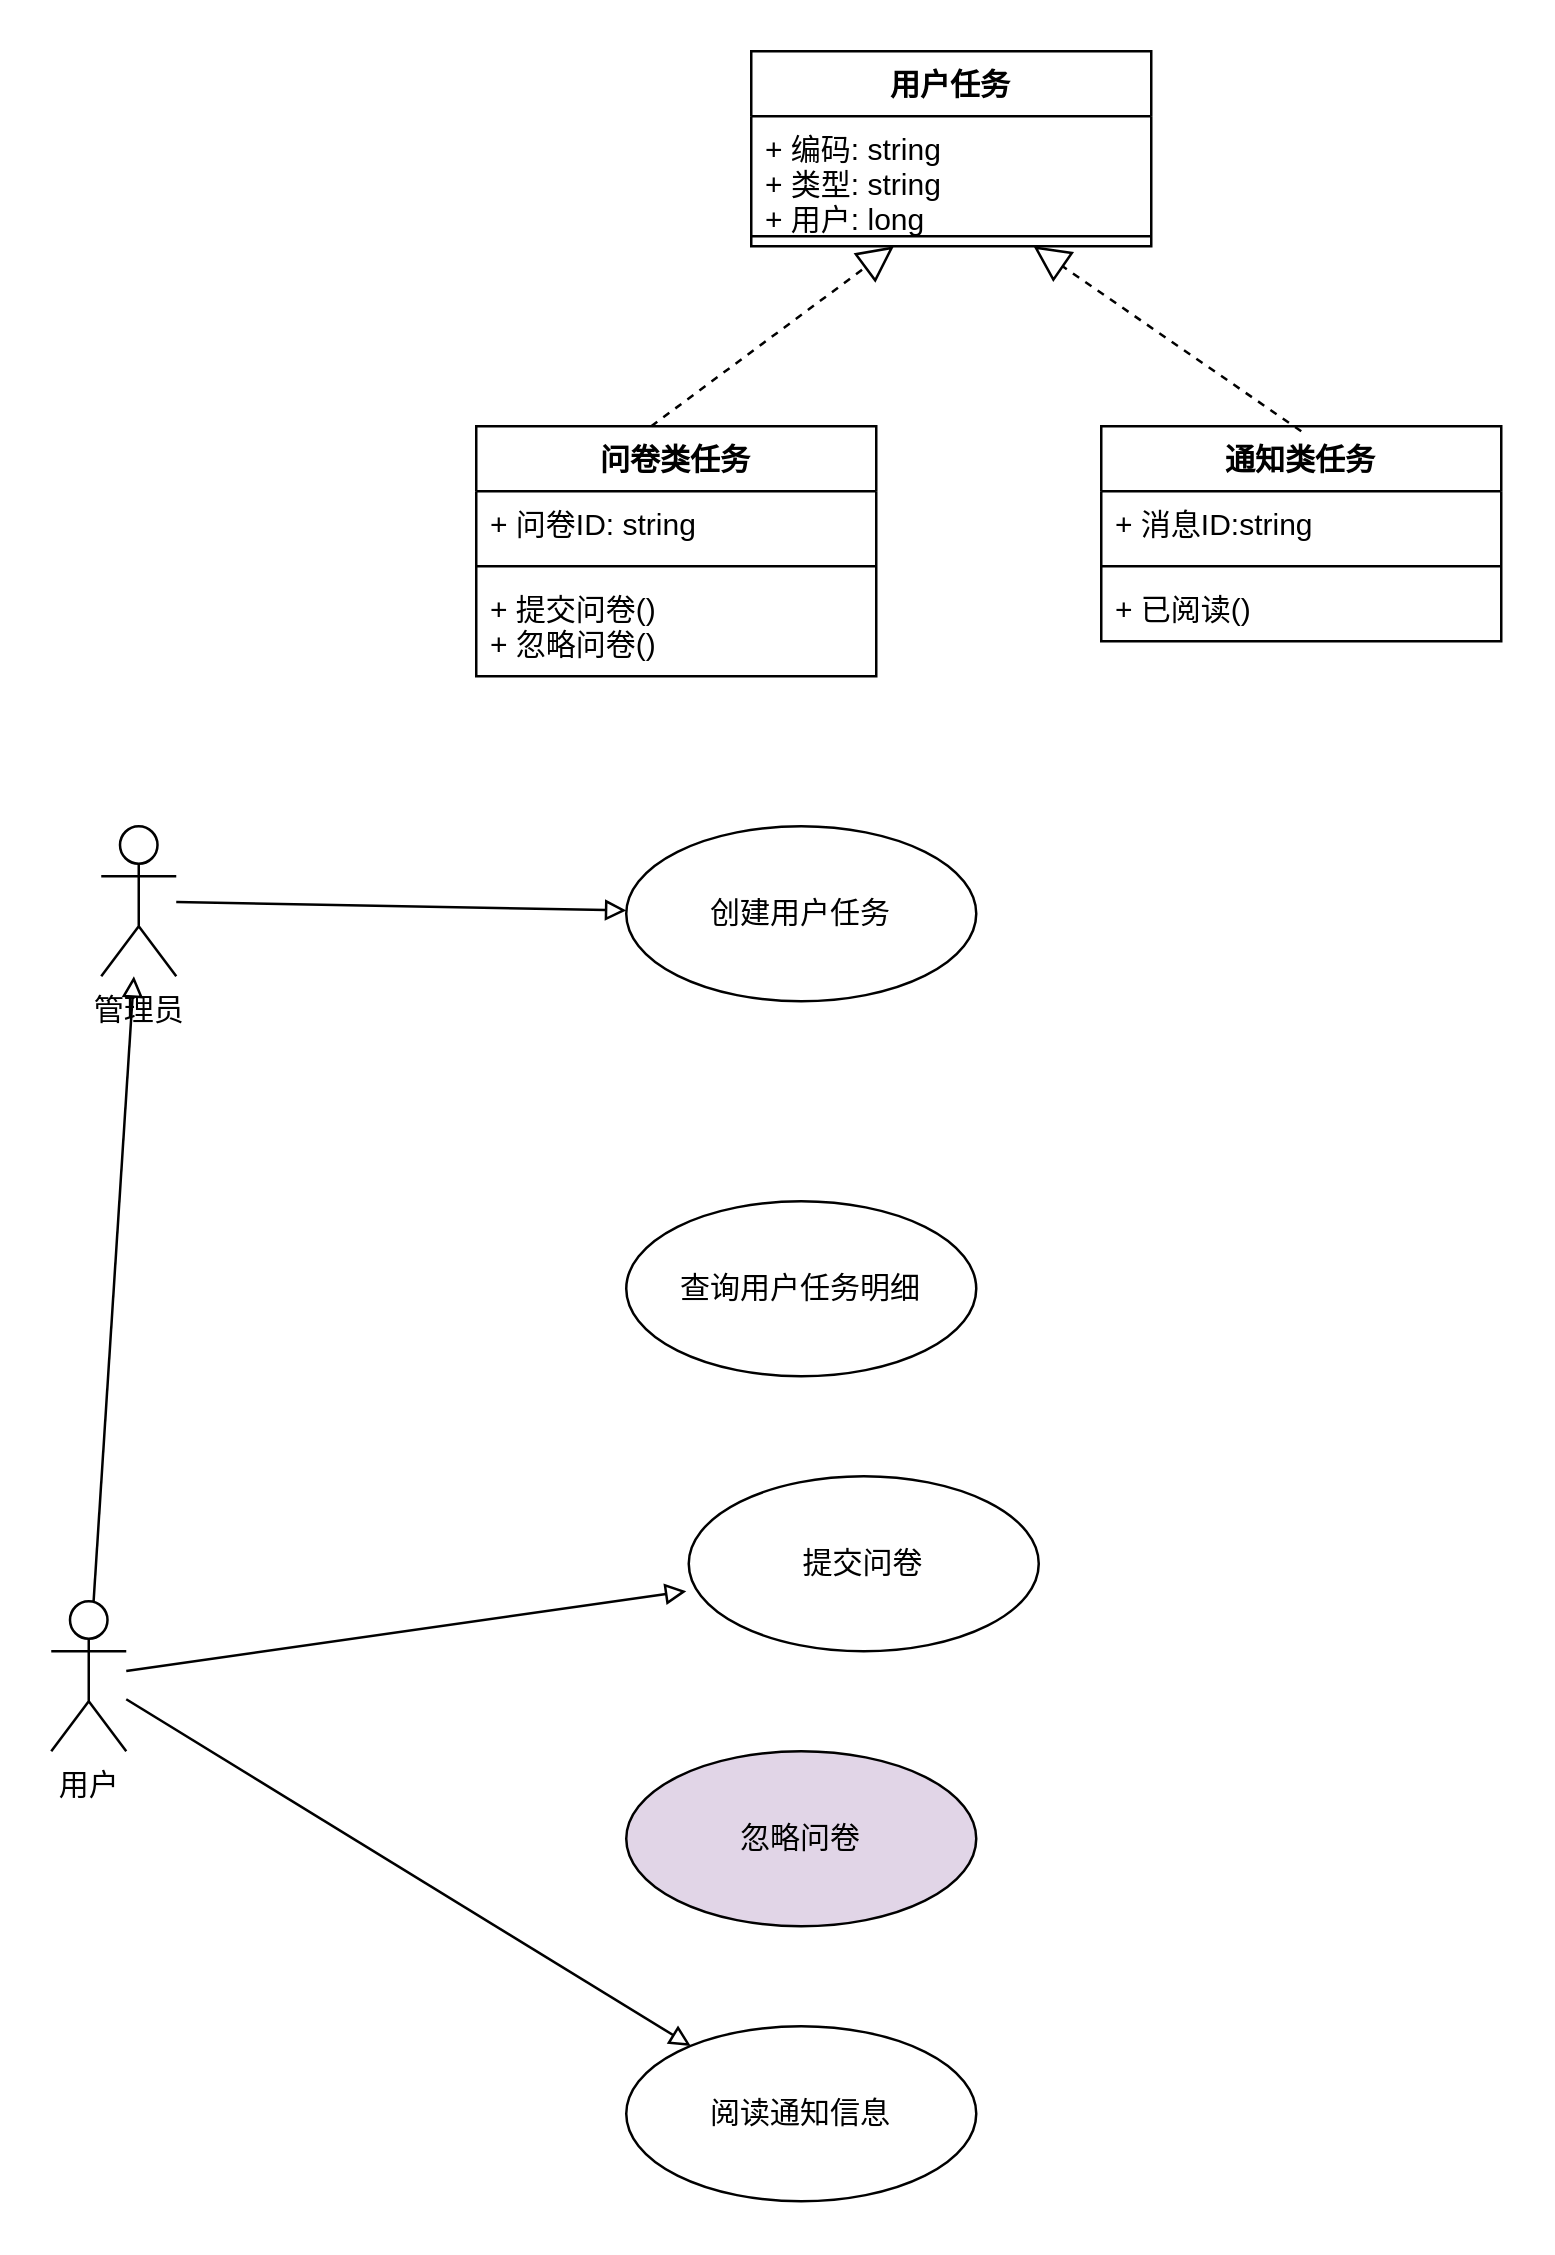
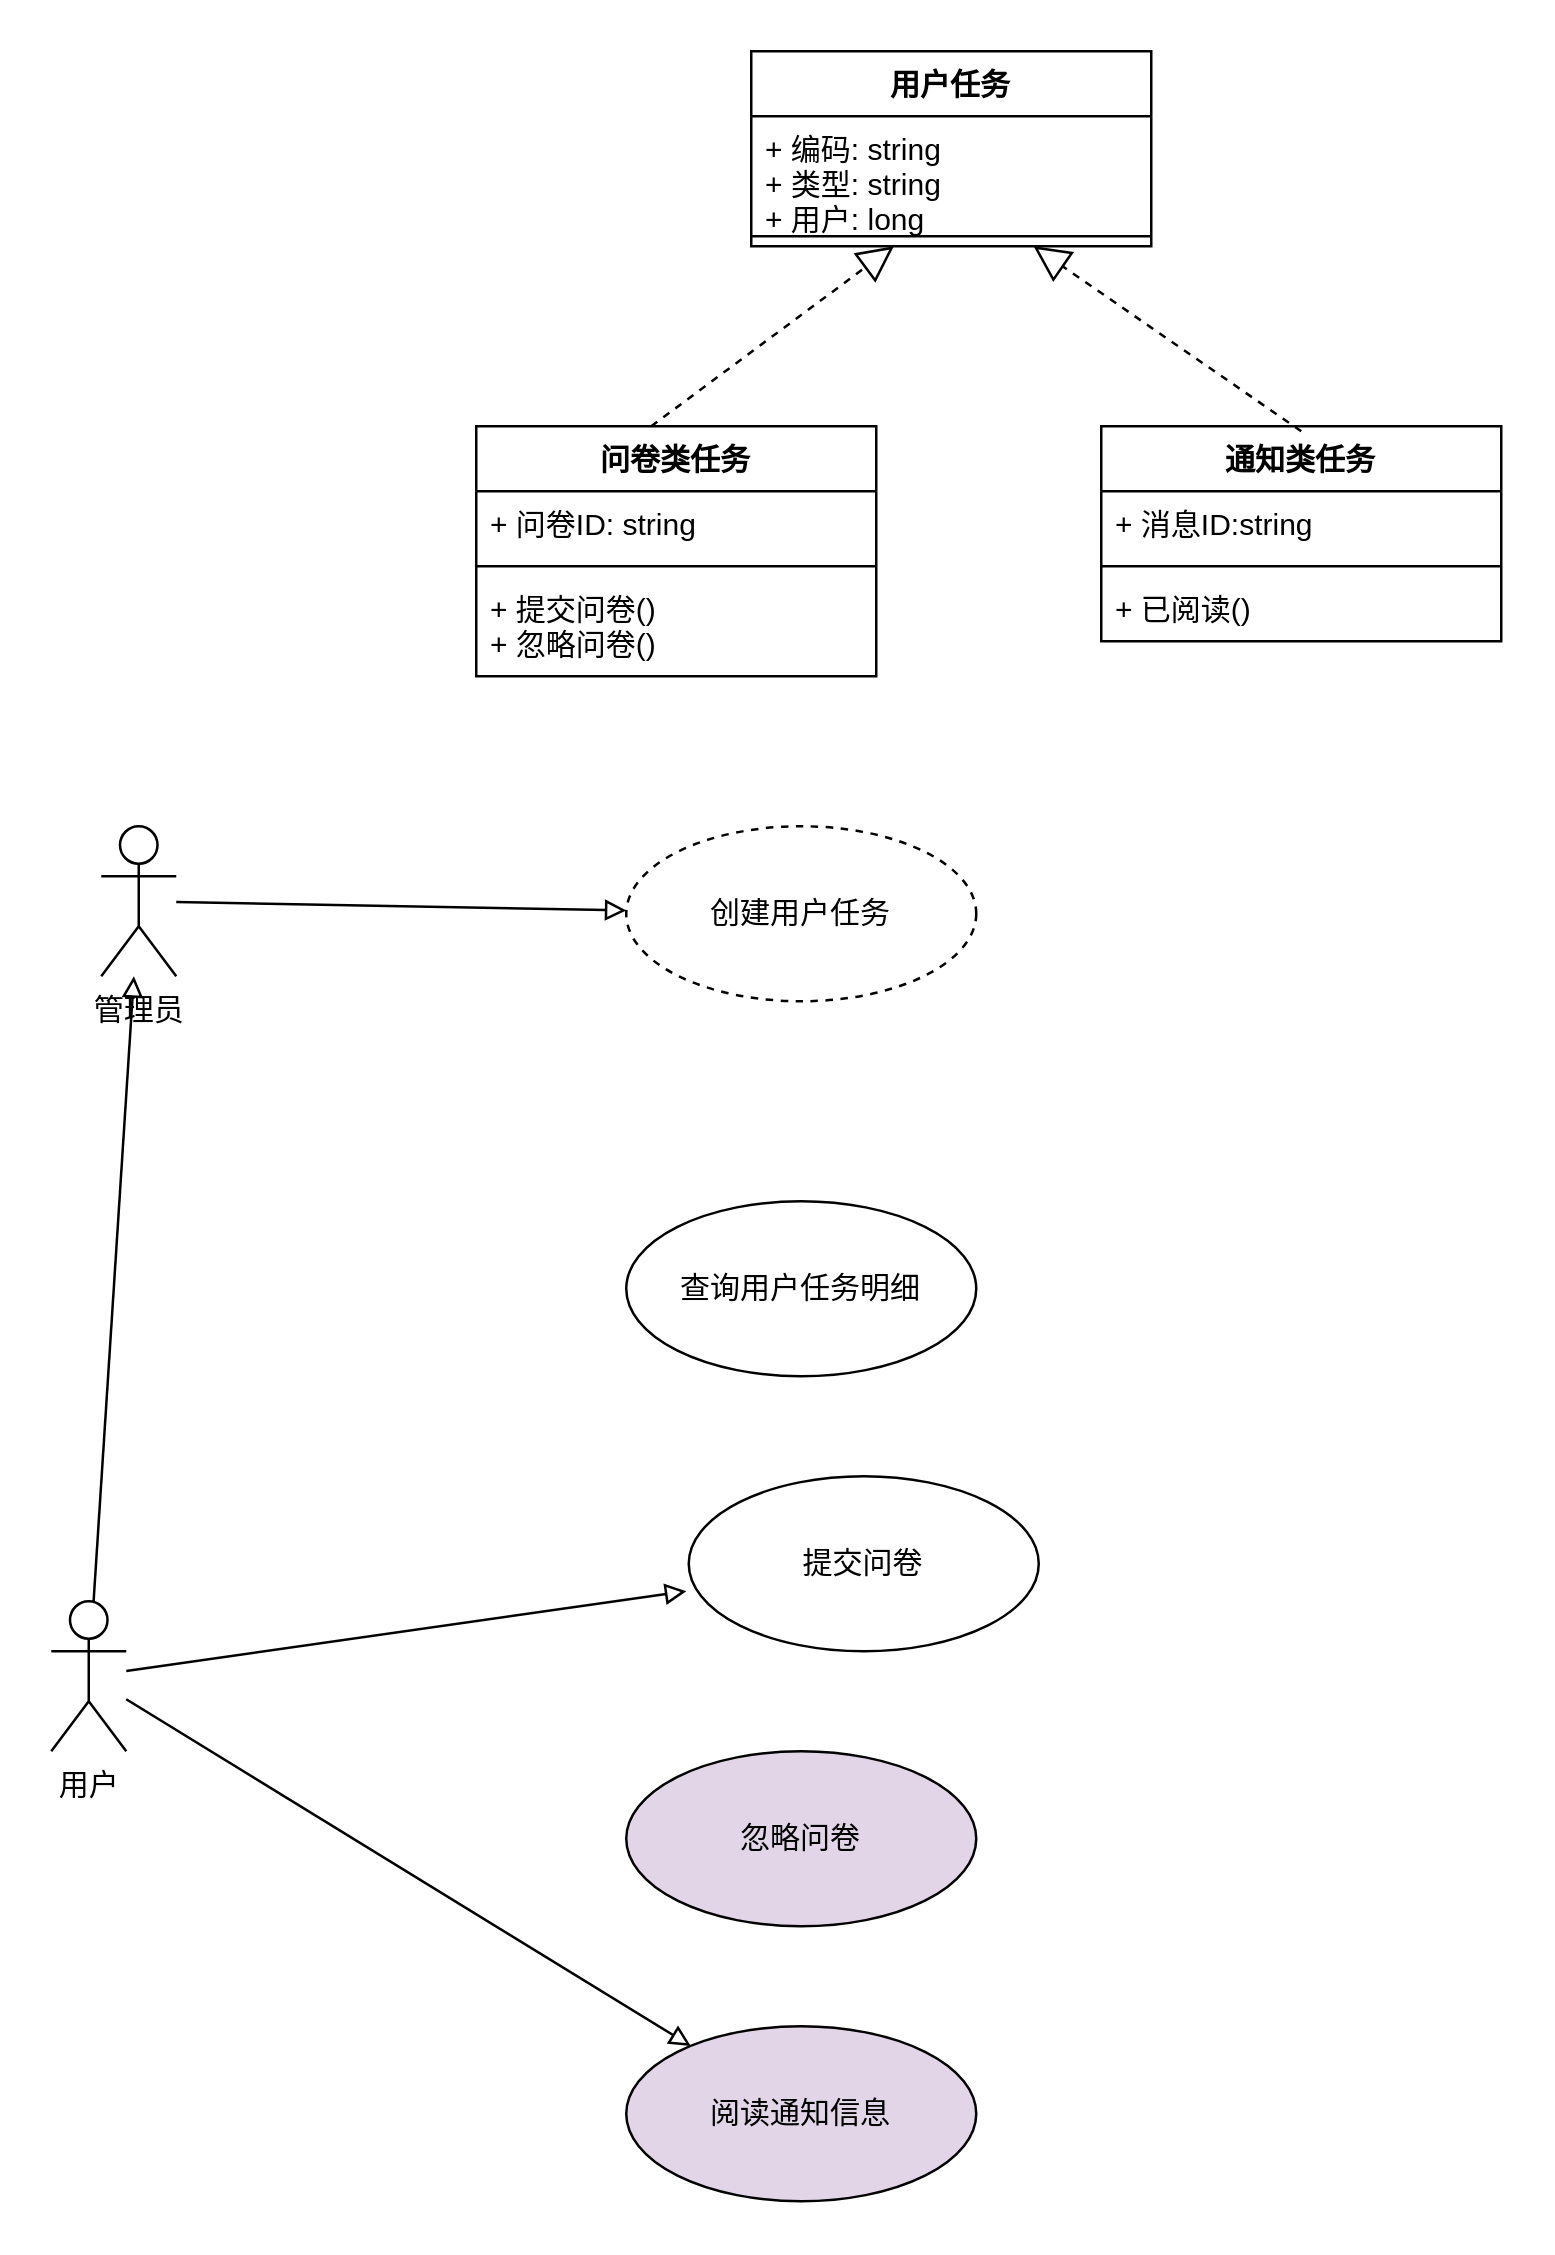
(801, 914) -> (801, 914)
(801, 2114) -> (801, 2114)
